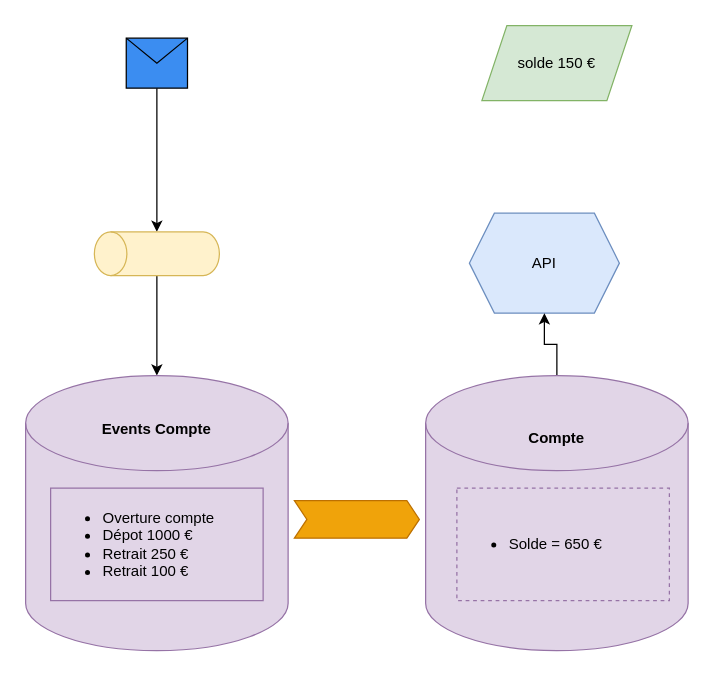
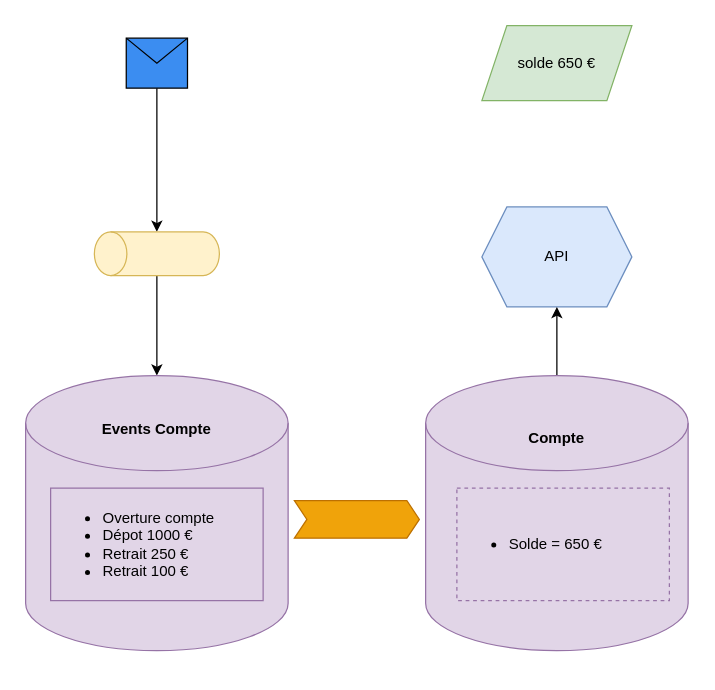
(557, 63) -> (557, 63)
(544, 263) -> (557, 257)
